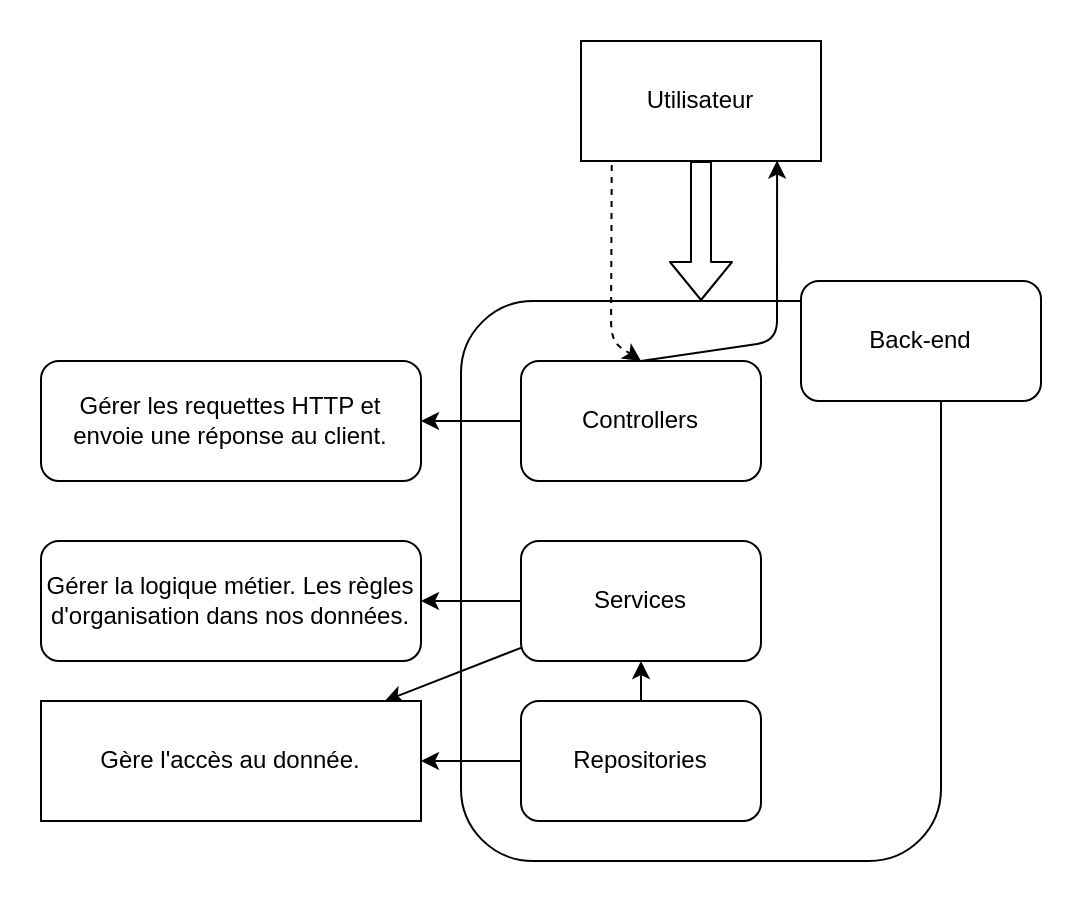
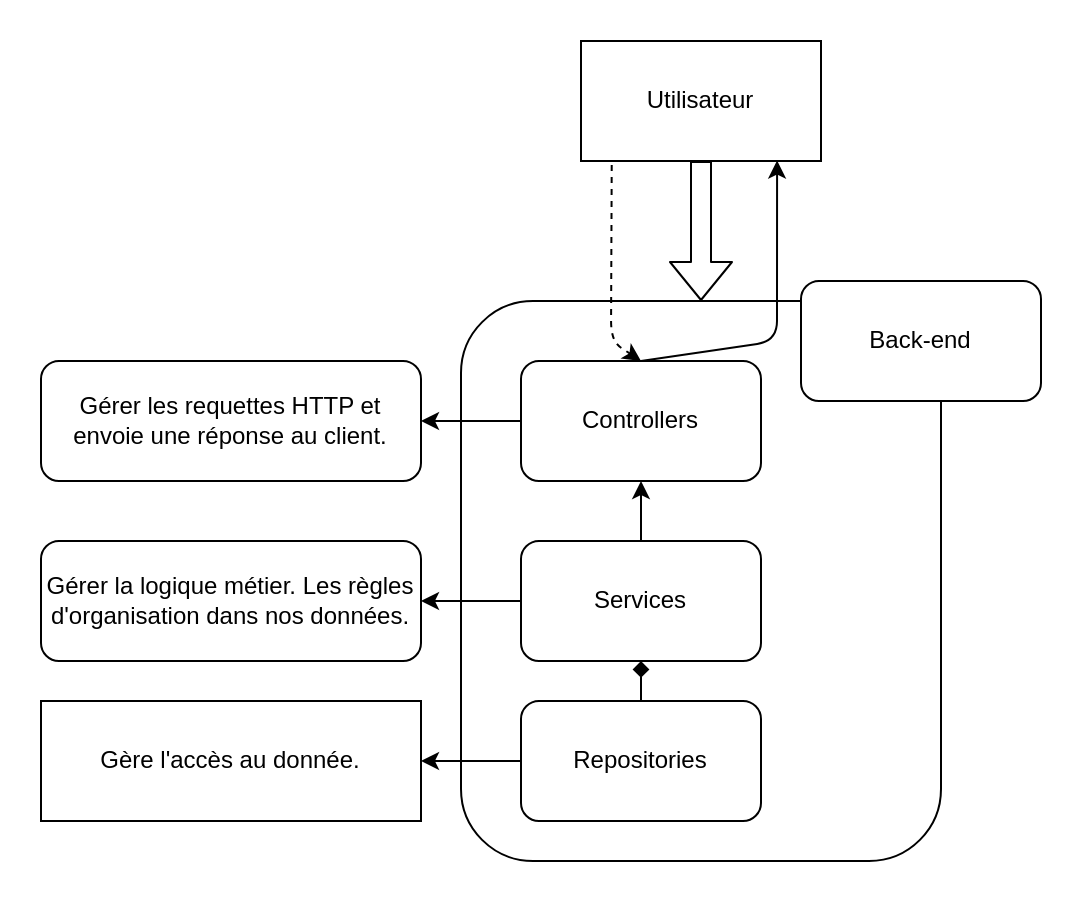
(459, 672) -> (641, 518)
(641, 676) -> (641, 677)
